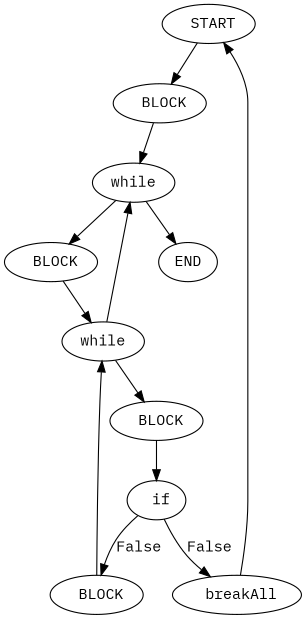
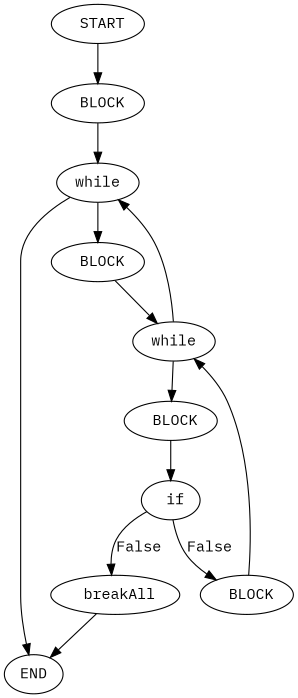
(248, 312) -> (77, 632)
